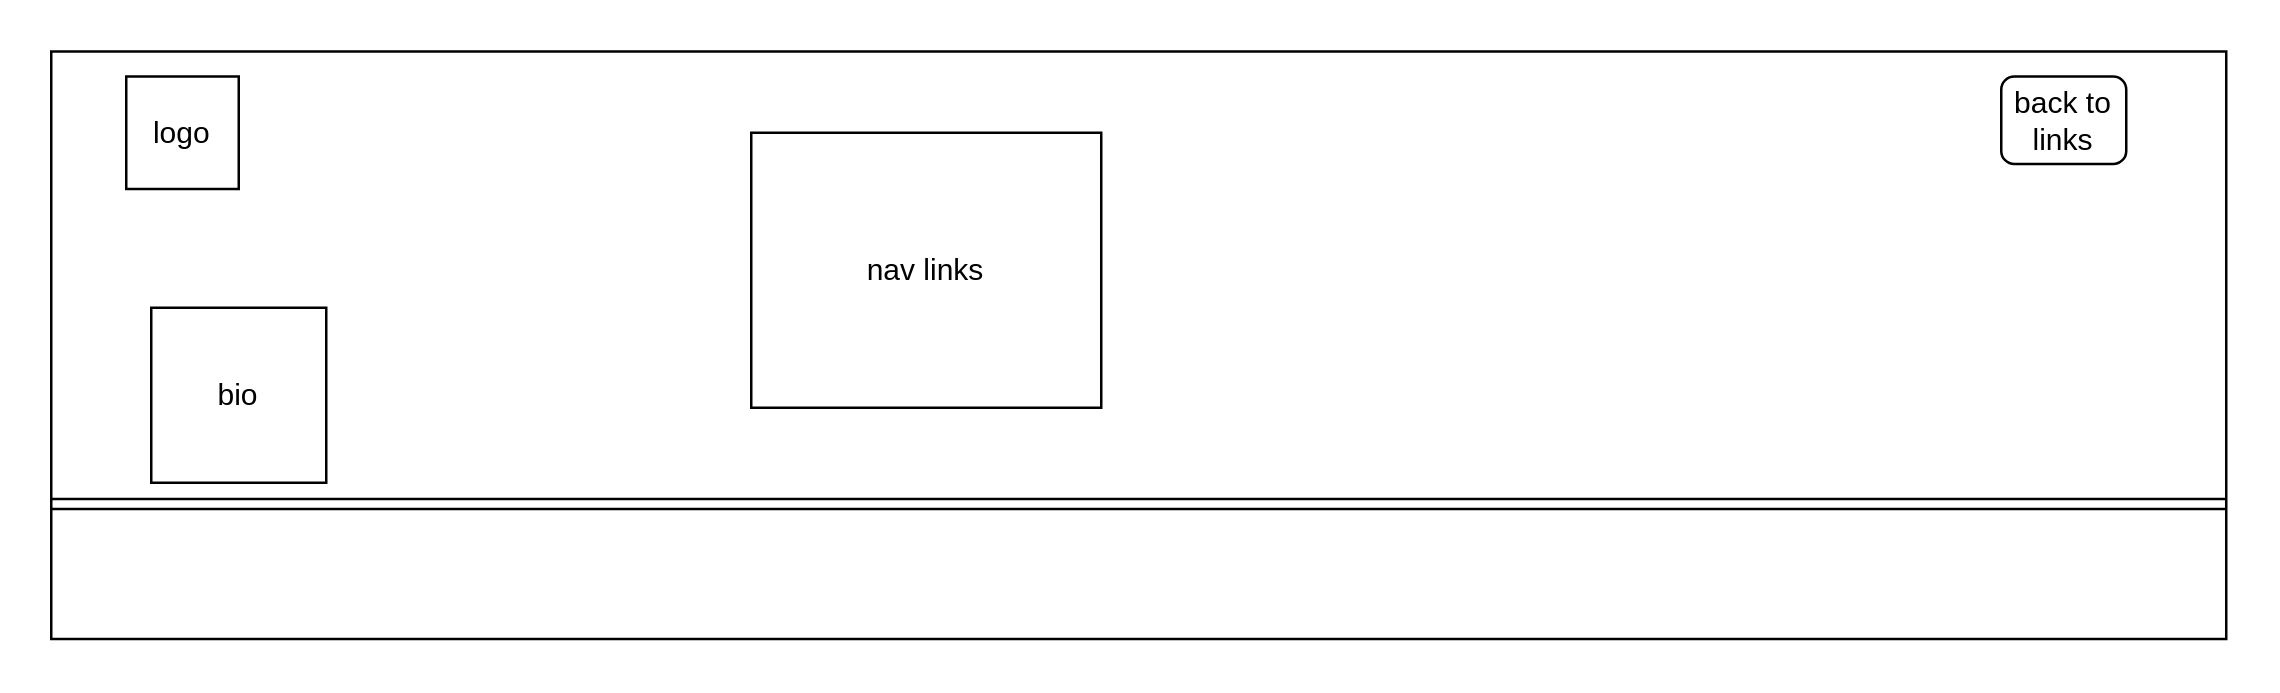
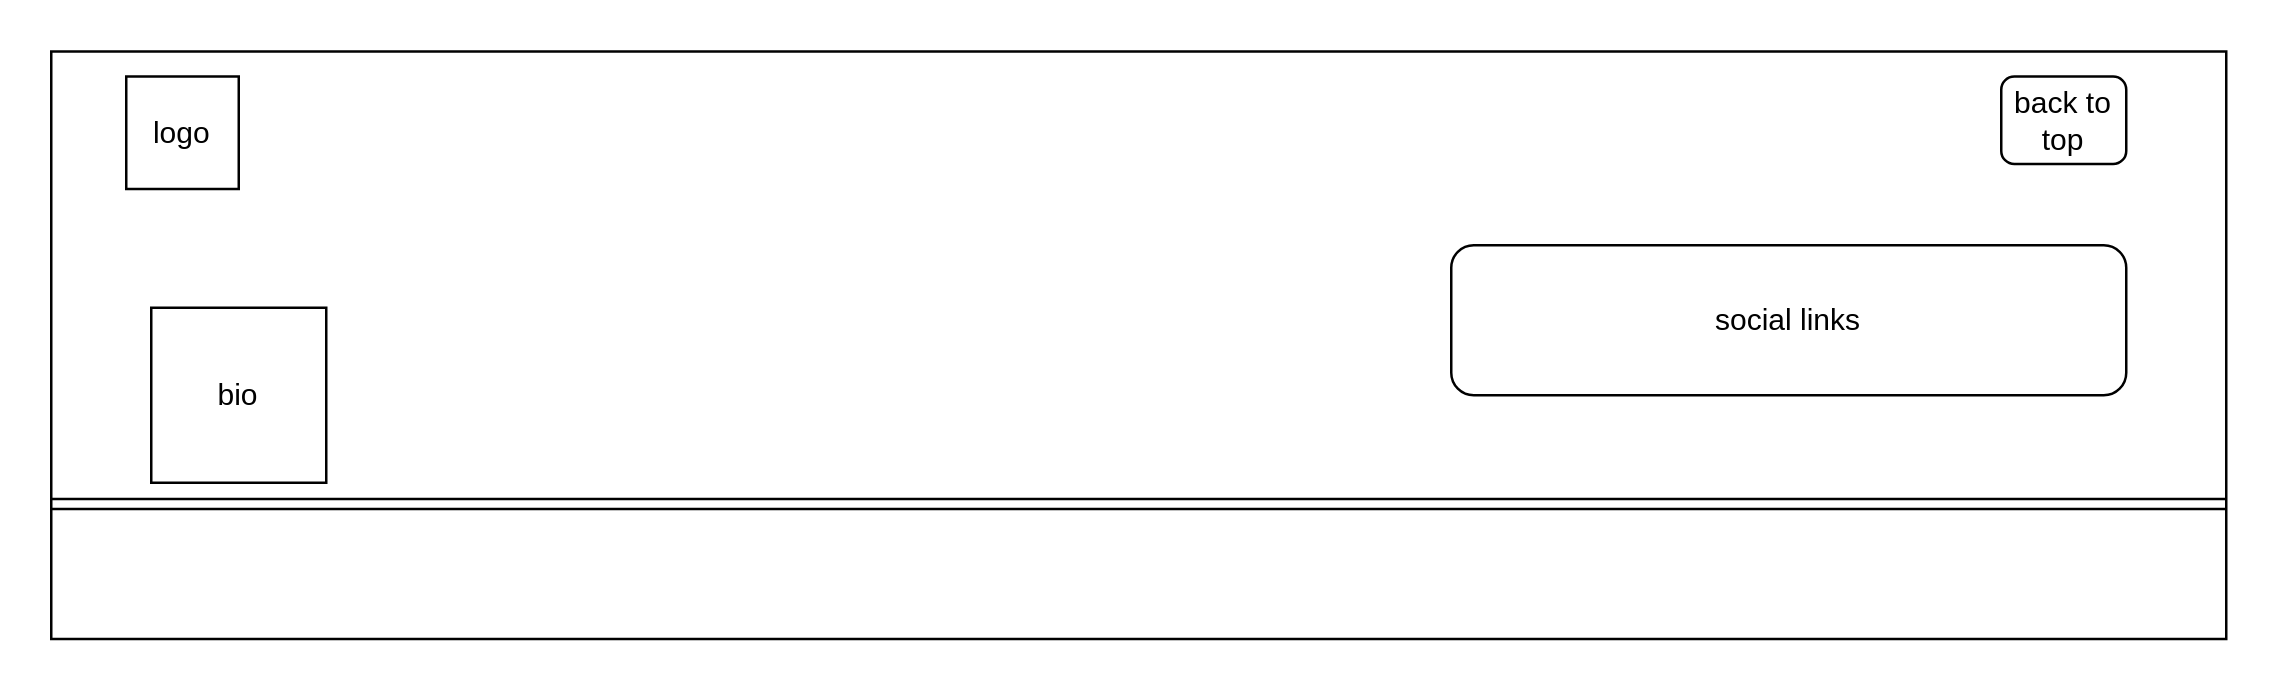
(2064, 121) -> (2064, 121)
(926, 270) -> none
none -> (1789, 320)
